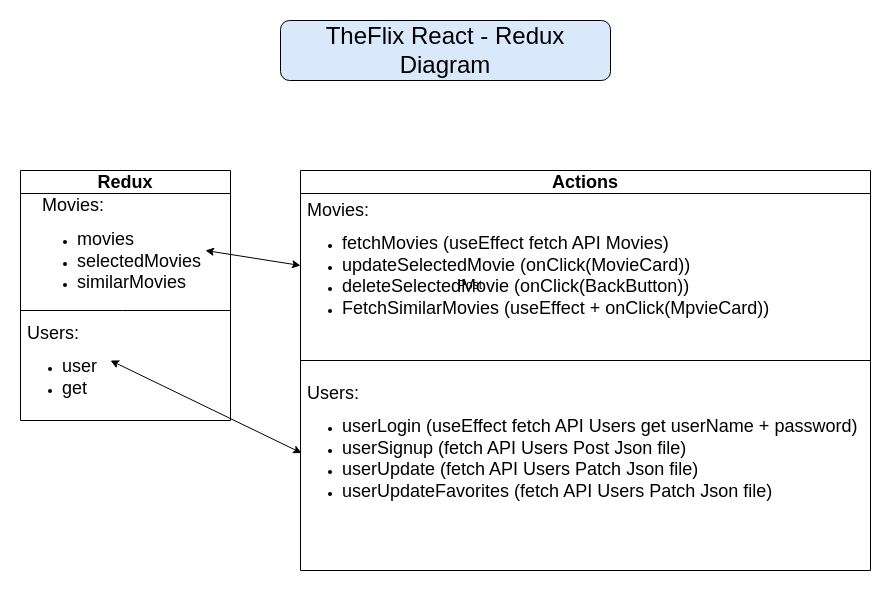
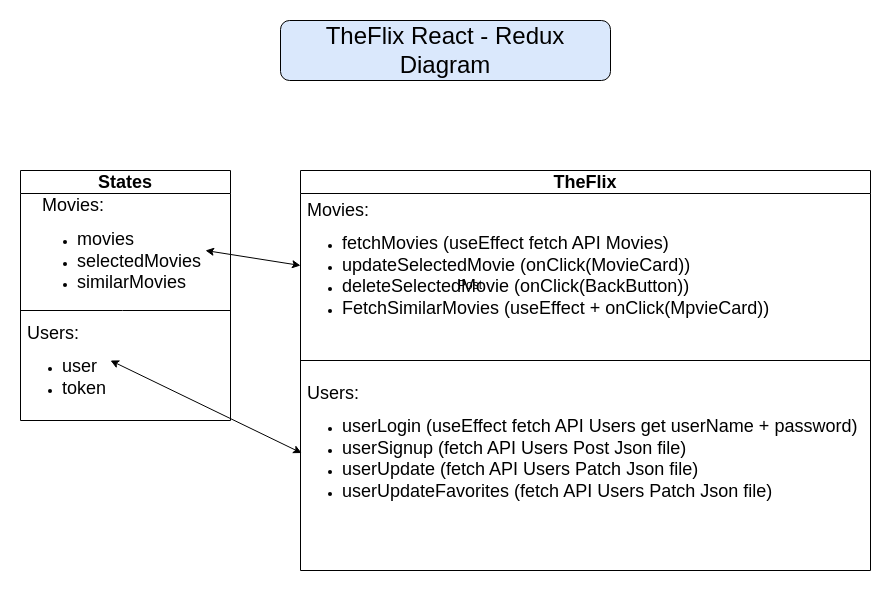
(126, 183) -> (126, 183)
(586, 183) -> (586, 183)
(41, 361) -> (41, 361)
